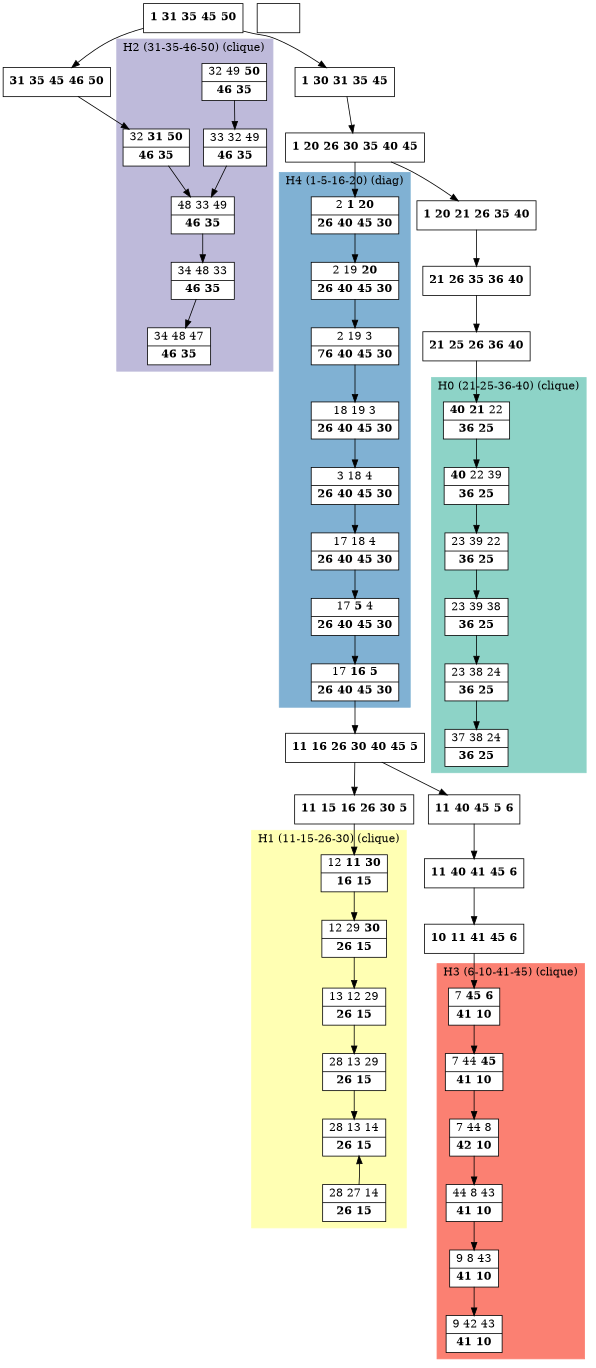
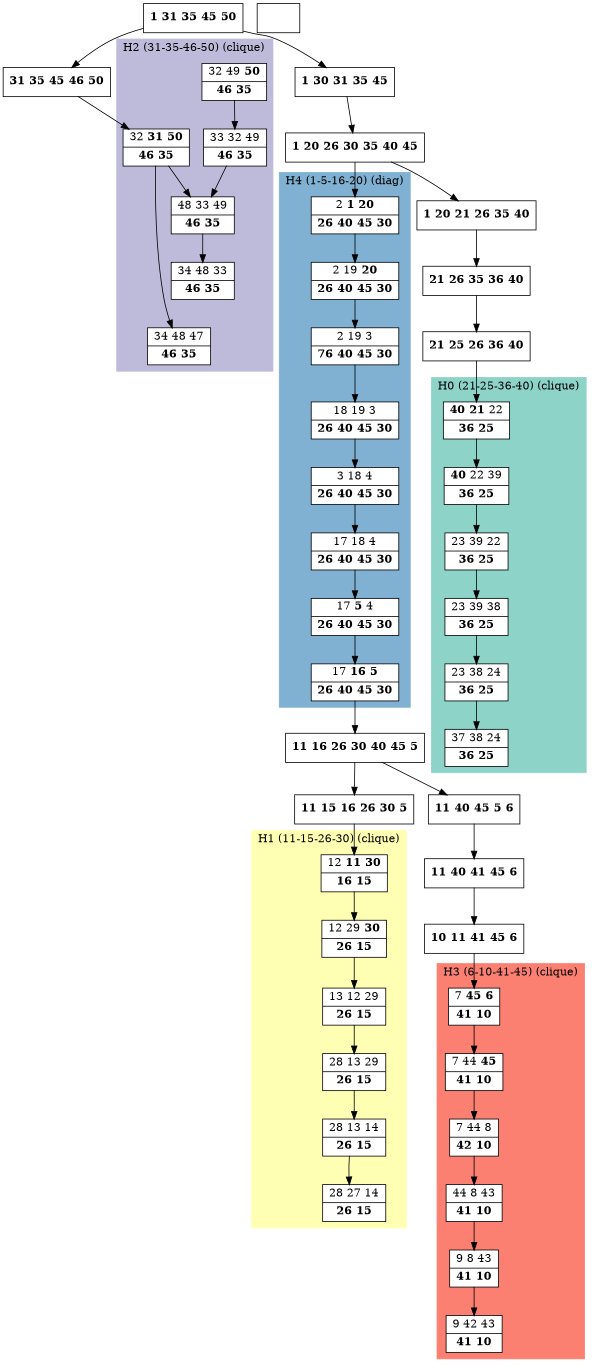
(192, 310) -> (157, 244)
(359, 1174) -> (349, 1166)
